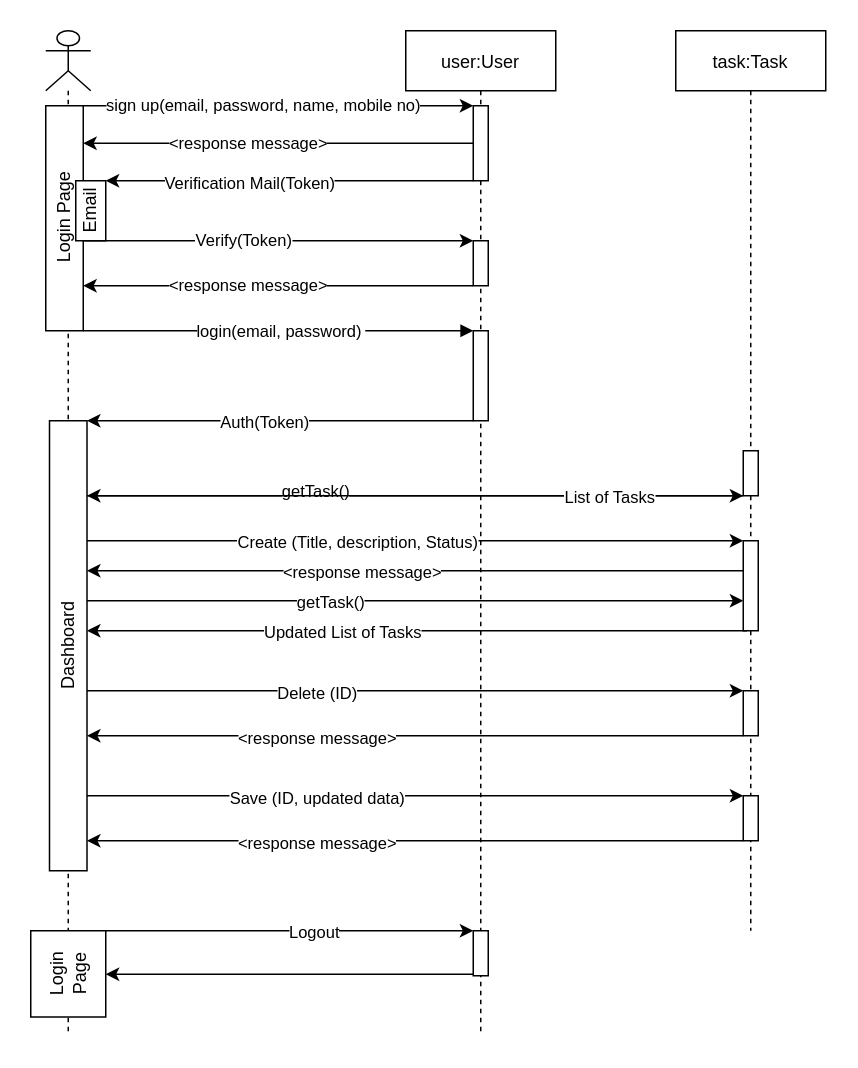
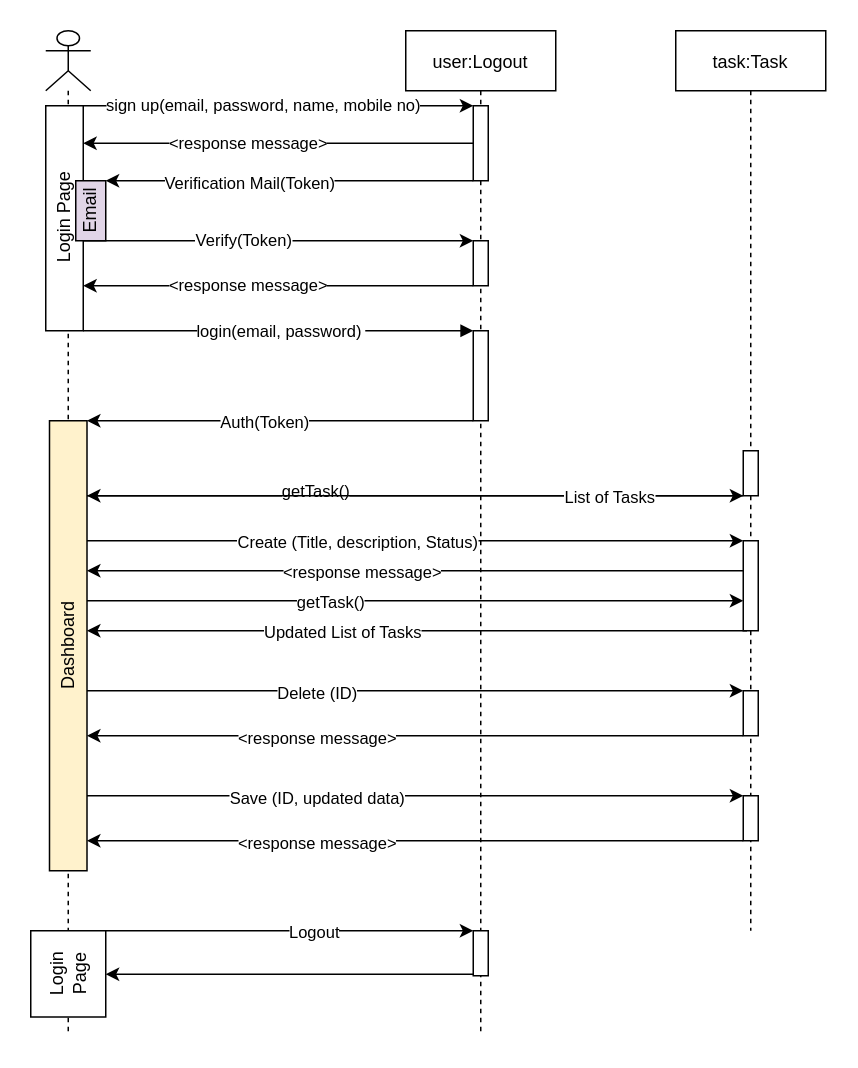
(480, 62) -> (480, 62)
(91, 211) -> (91, 211)
(68, 646) -> (68, 646)
